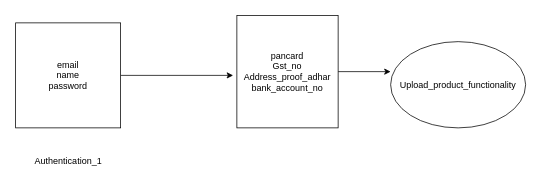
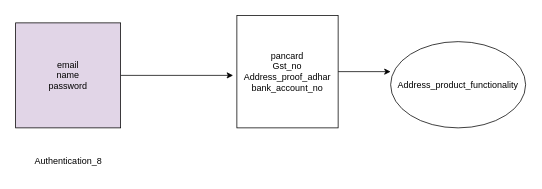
(68, 75) -> (68, 75)
(458, 85) -> (458, 85)
(68, 162) -> (68, 162)
